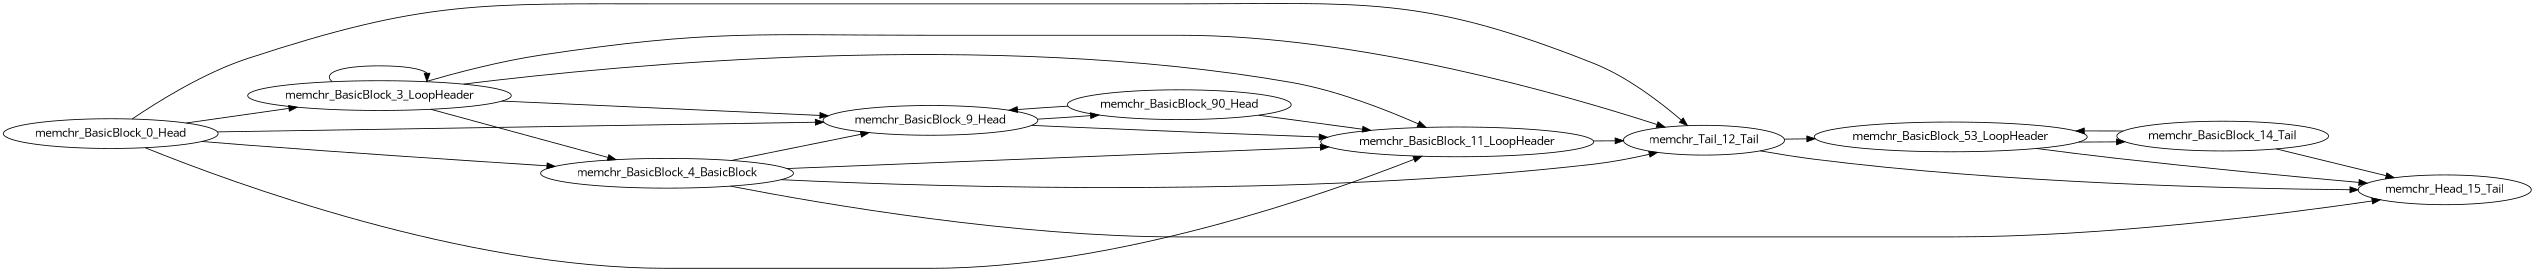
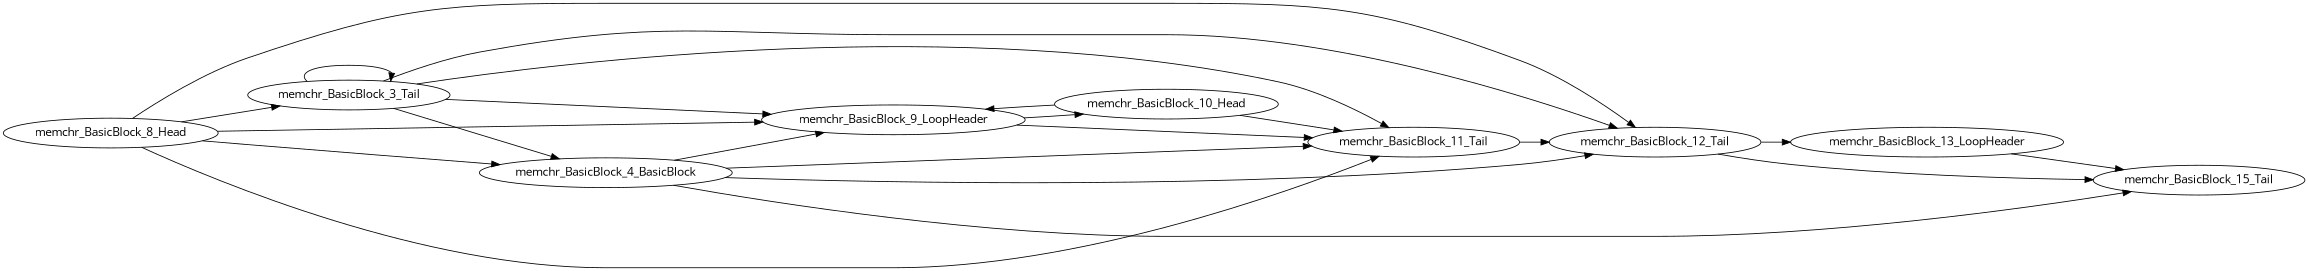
(379, 96) -> (349, 95)
(1179, 105) -> (1166, 104)
(930, 120) -> (893, 120)
(111, 134) -> (111, 133)
(2223, 136) -> none
(1951, 137) -> (1927, 142)
(1704, 140) -> (1655, 142)
(1457, 142) -> (1414, 142)
(2445, 190) -> (2199, 180)
